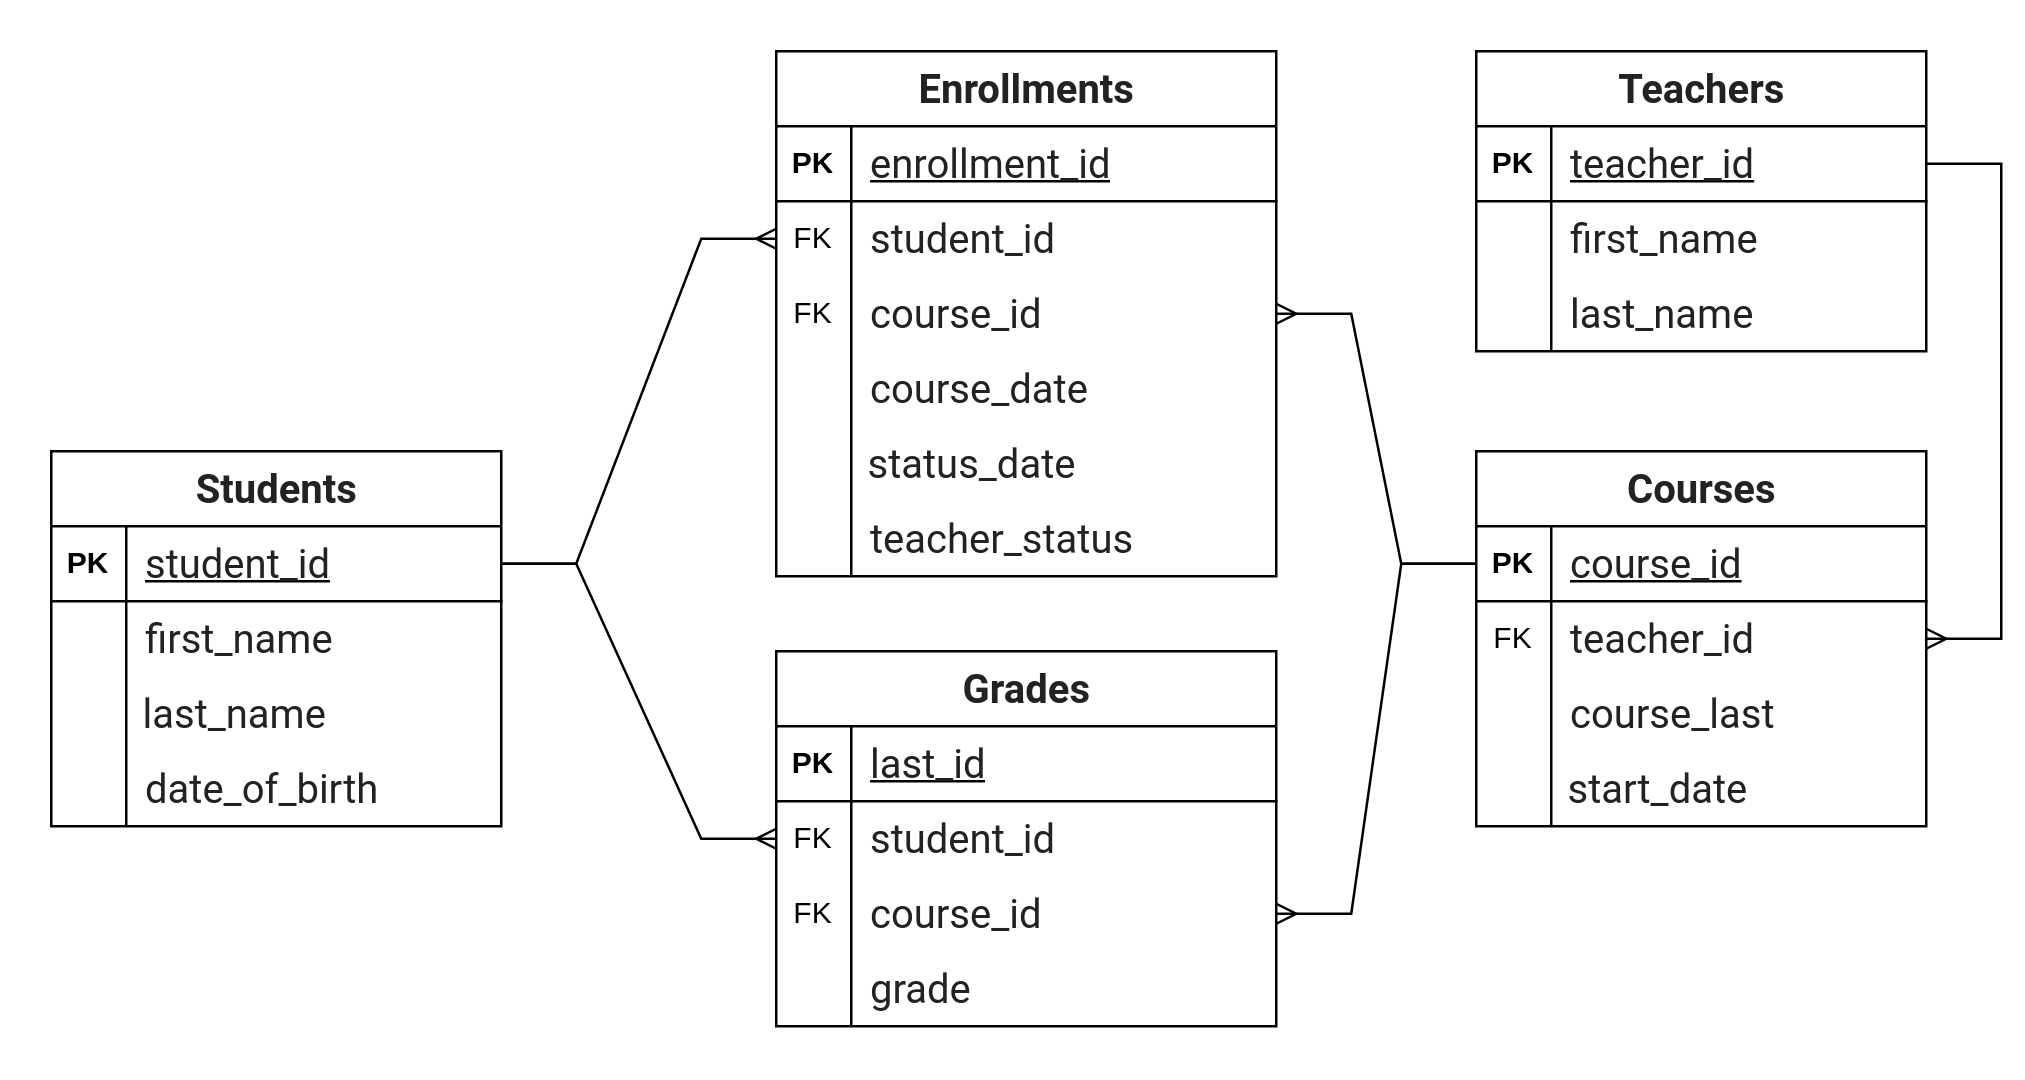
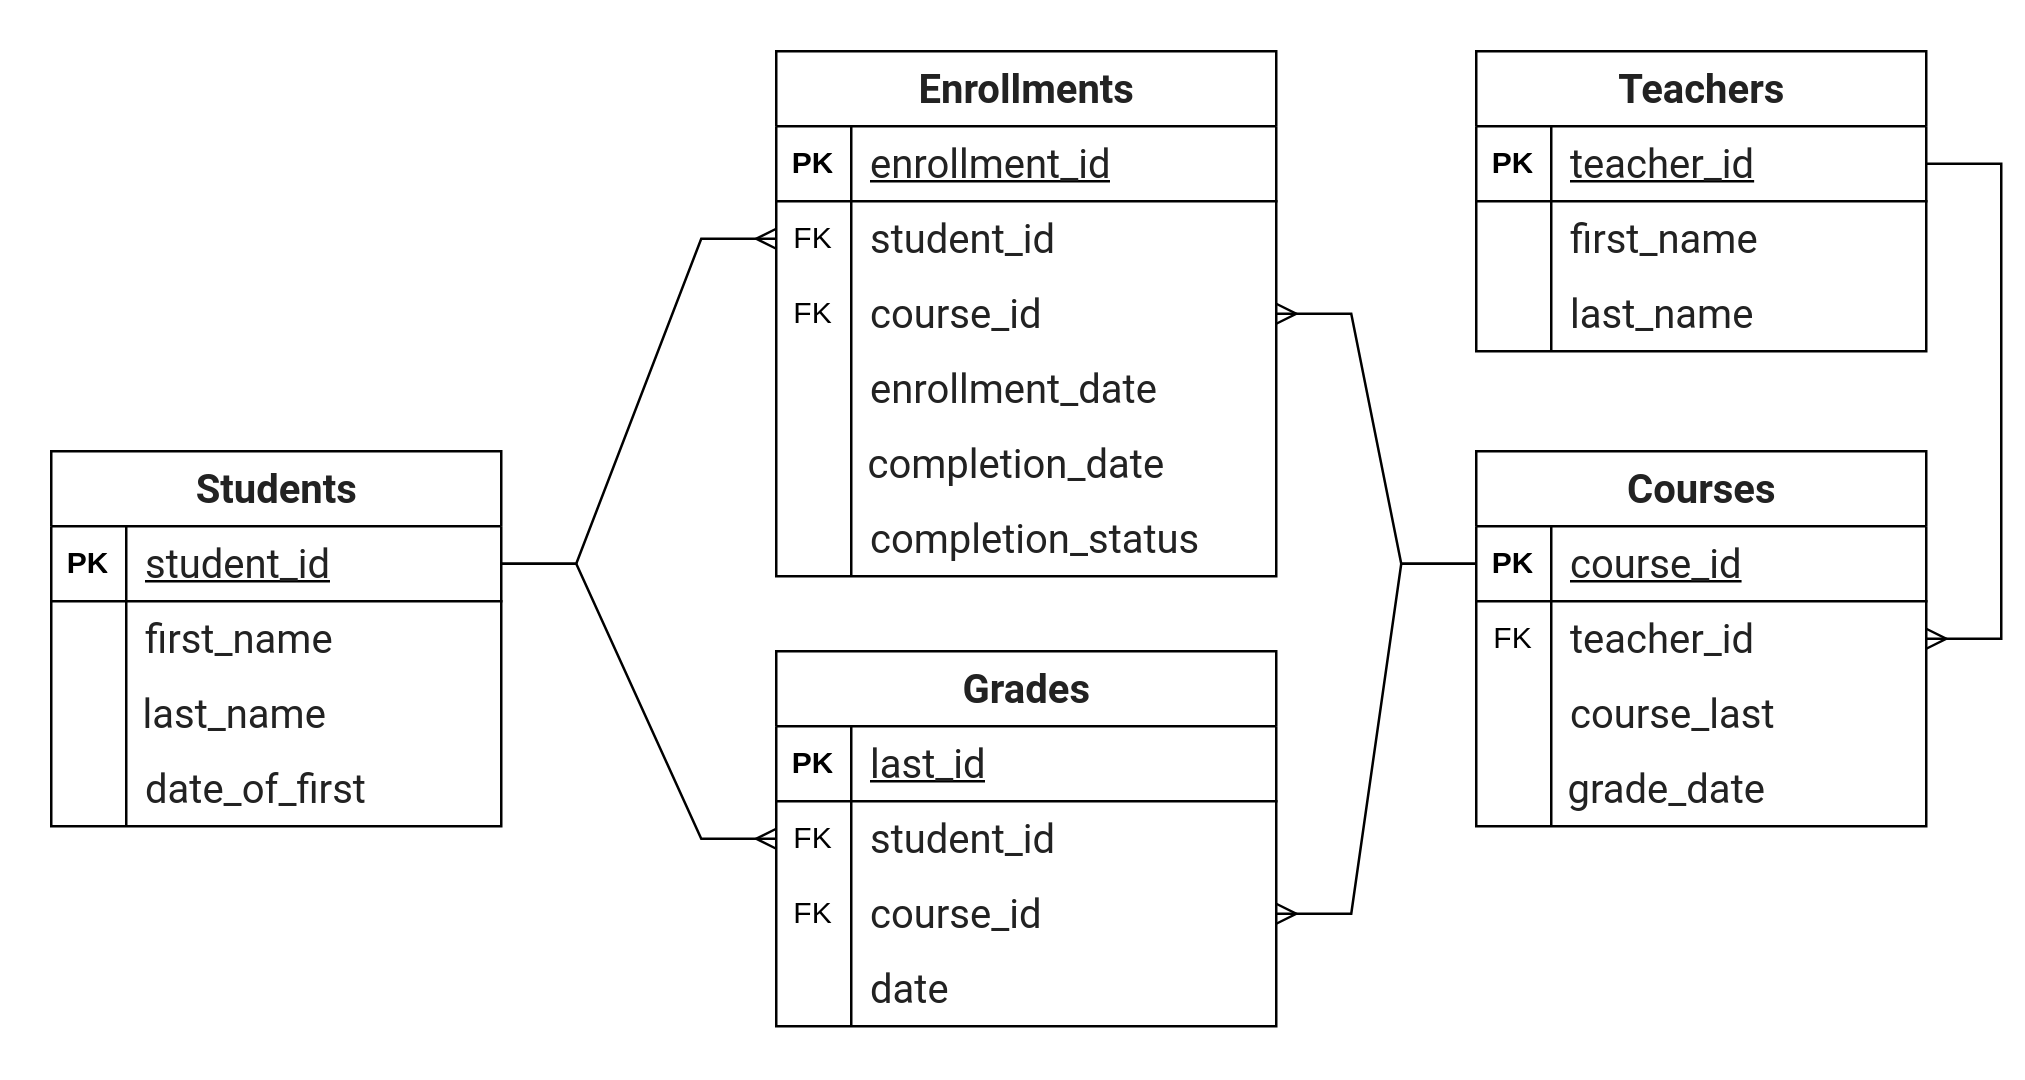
(964, 389) -> (989, 389)
(961, 464) -> (987, 464)
(989, 539) -> (1006, 539)
(252, 789) -> (252, 789)
(1653, 789) -> (1653, 789)
(913, 989) -> (905, 989)
